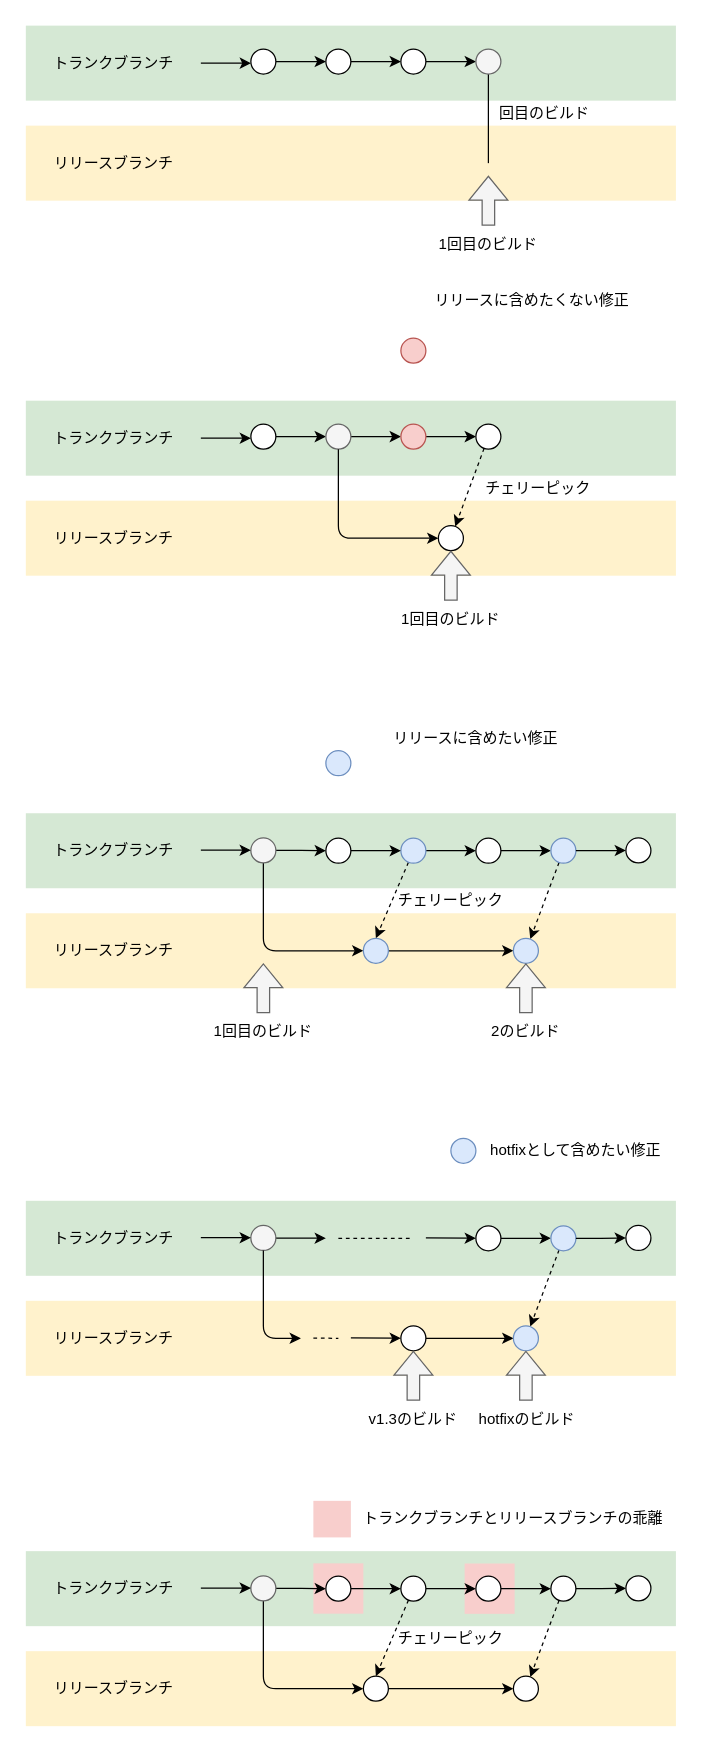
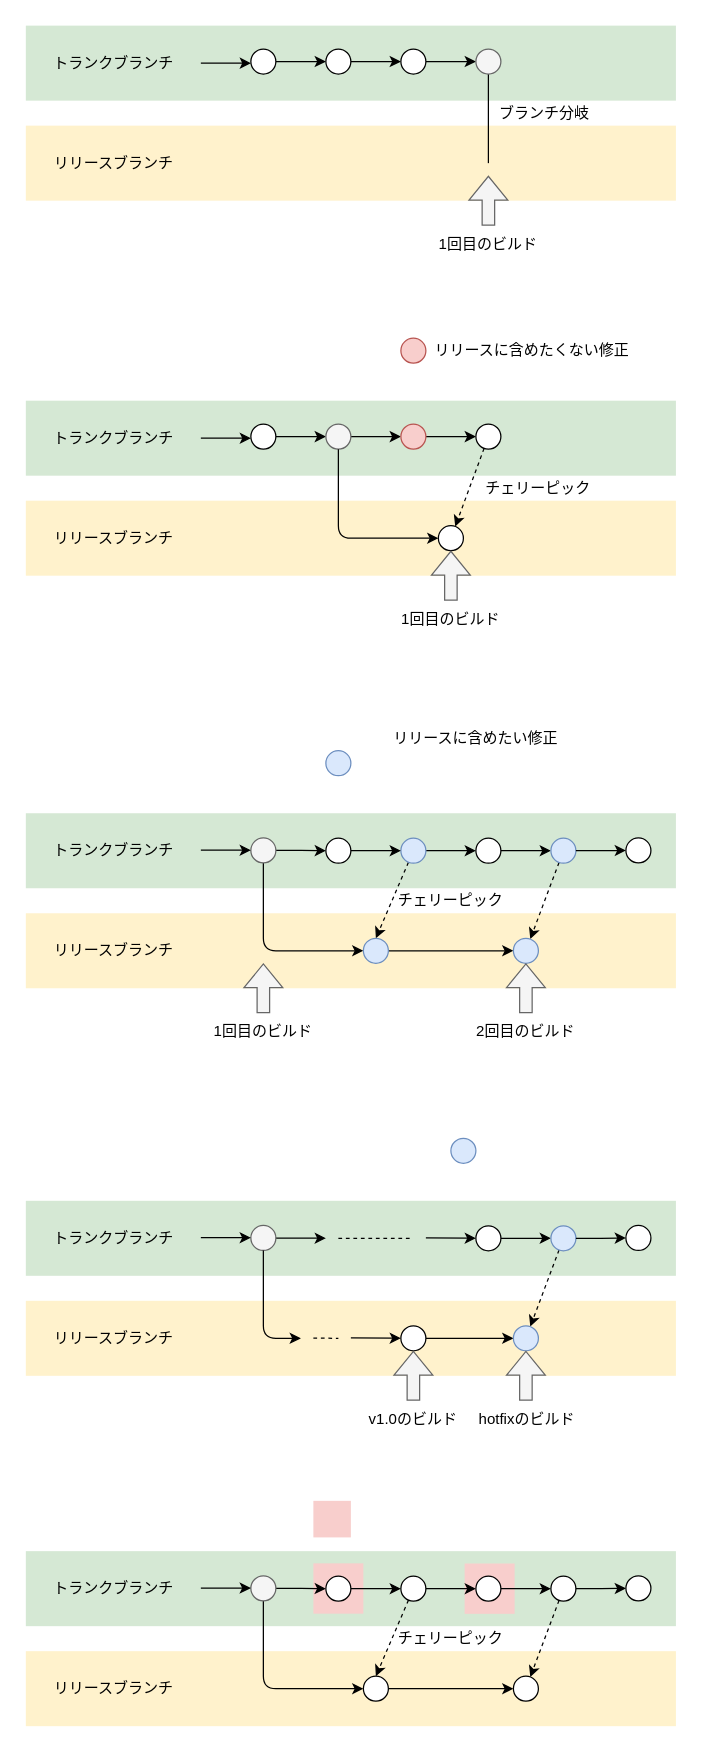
(544, 113) -> (544, 113)
(532, 301) -> (532, 351)
(526, 1032) -> (526, 1032)
(576, 1151) -> none
(413, 1419) -> (413, 1419)
(513, 1518) -> none
